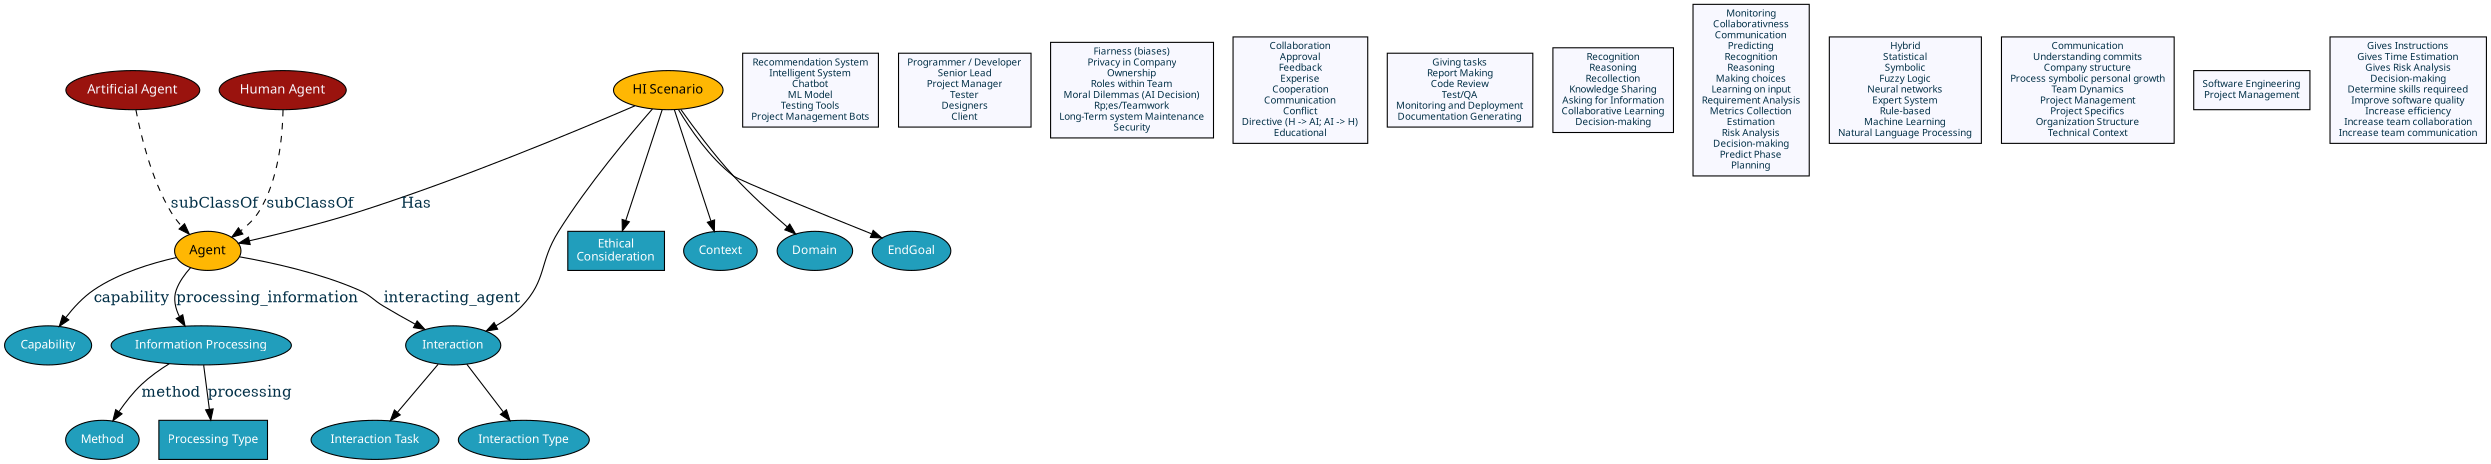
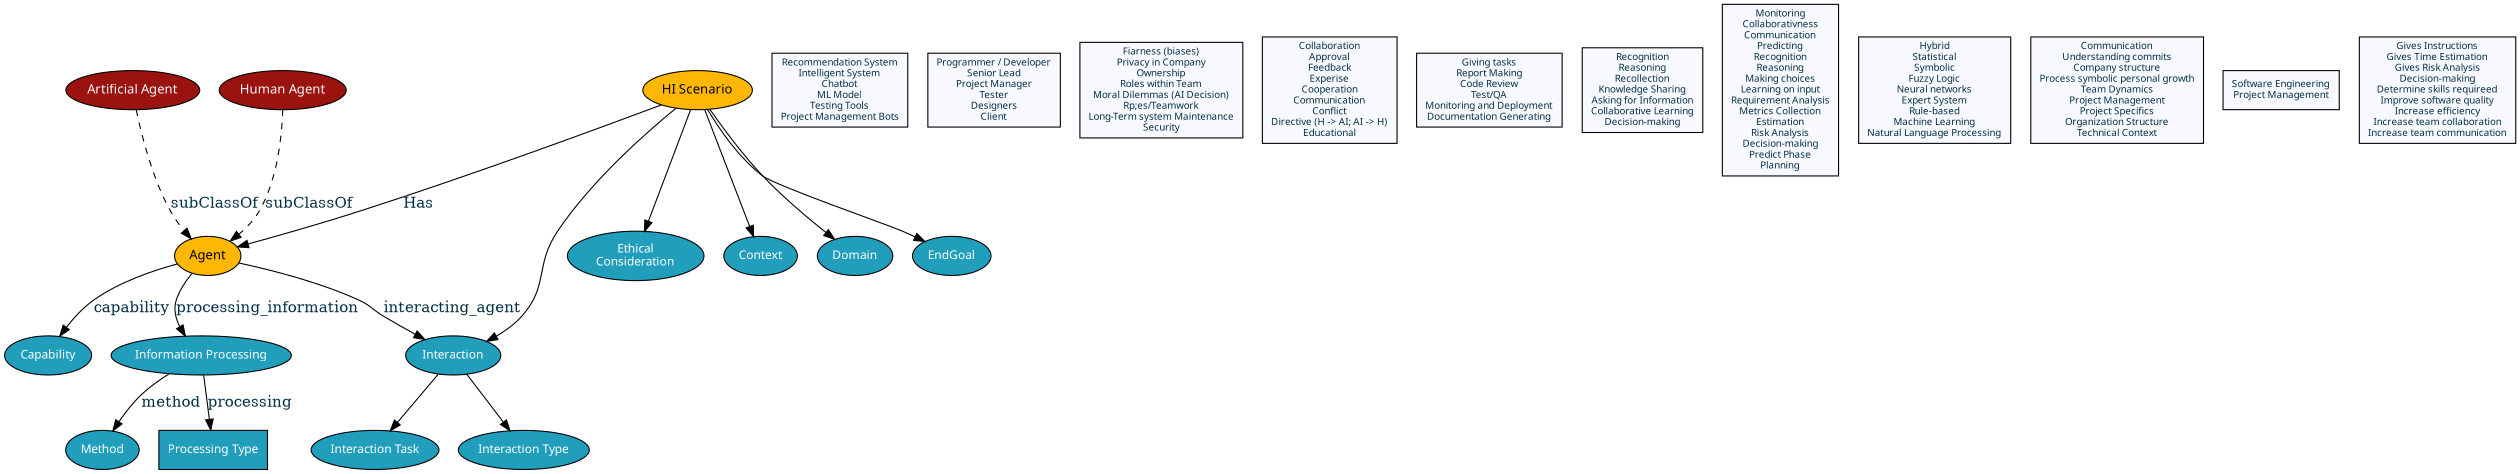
(616, 251) -> (636, 256)
